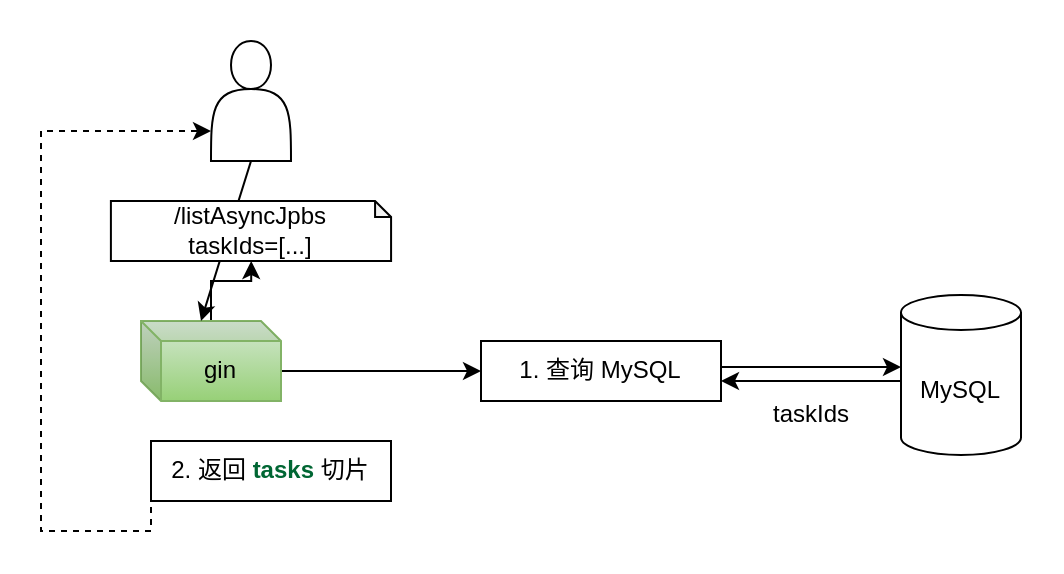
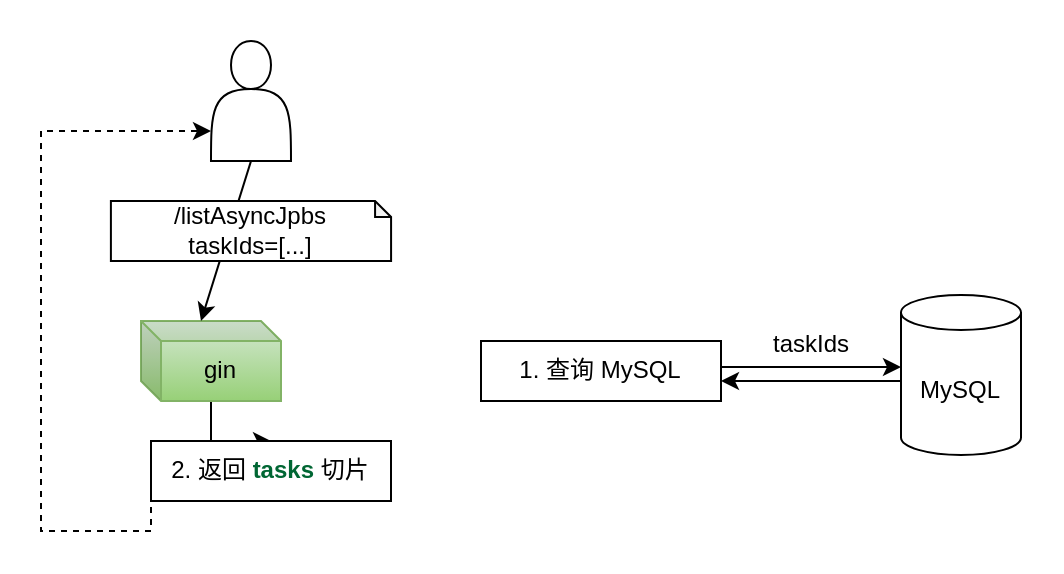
(237, 281) -> (211, 422)
(374, 371) -> none
(811, 415) -> (811, 345)
